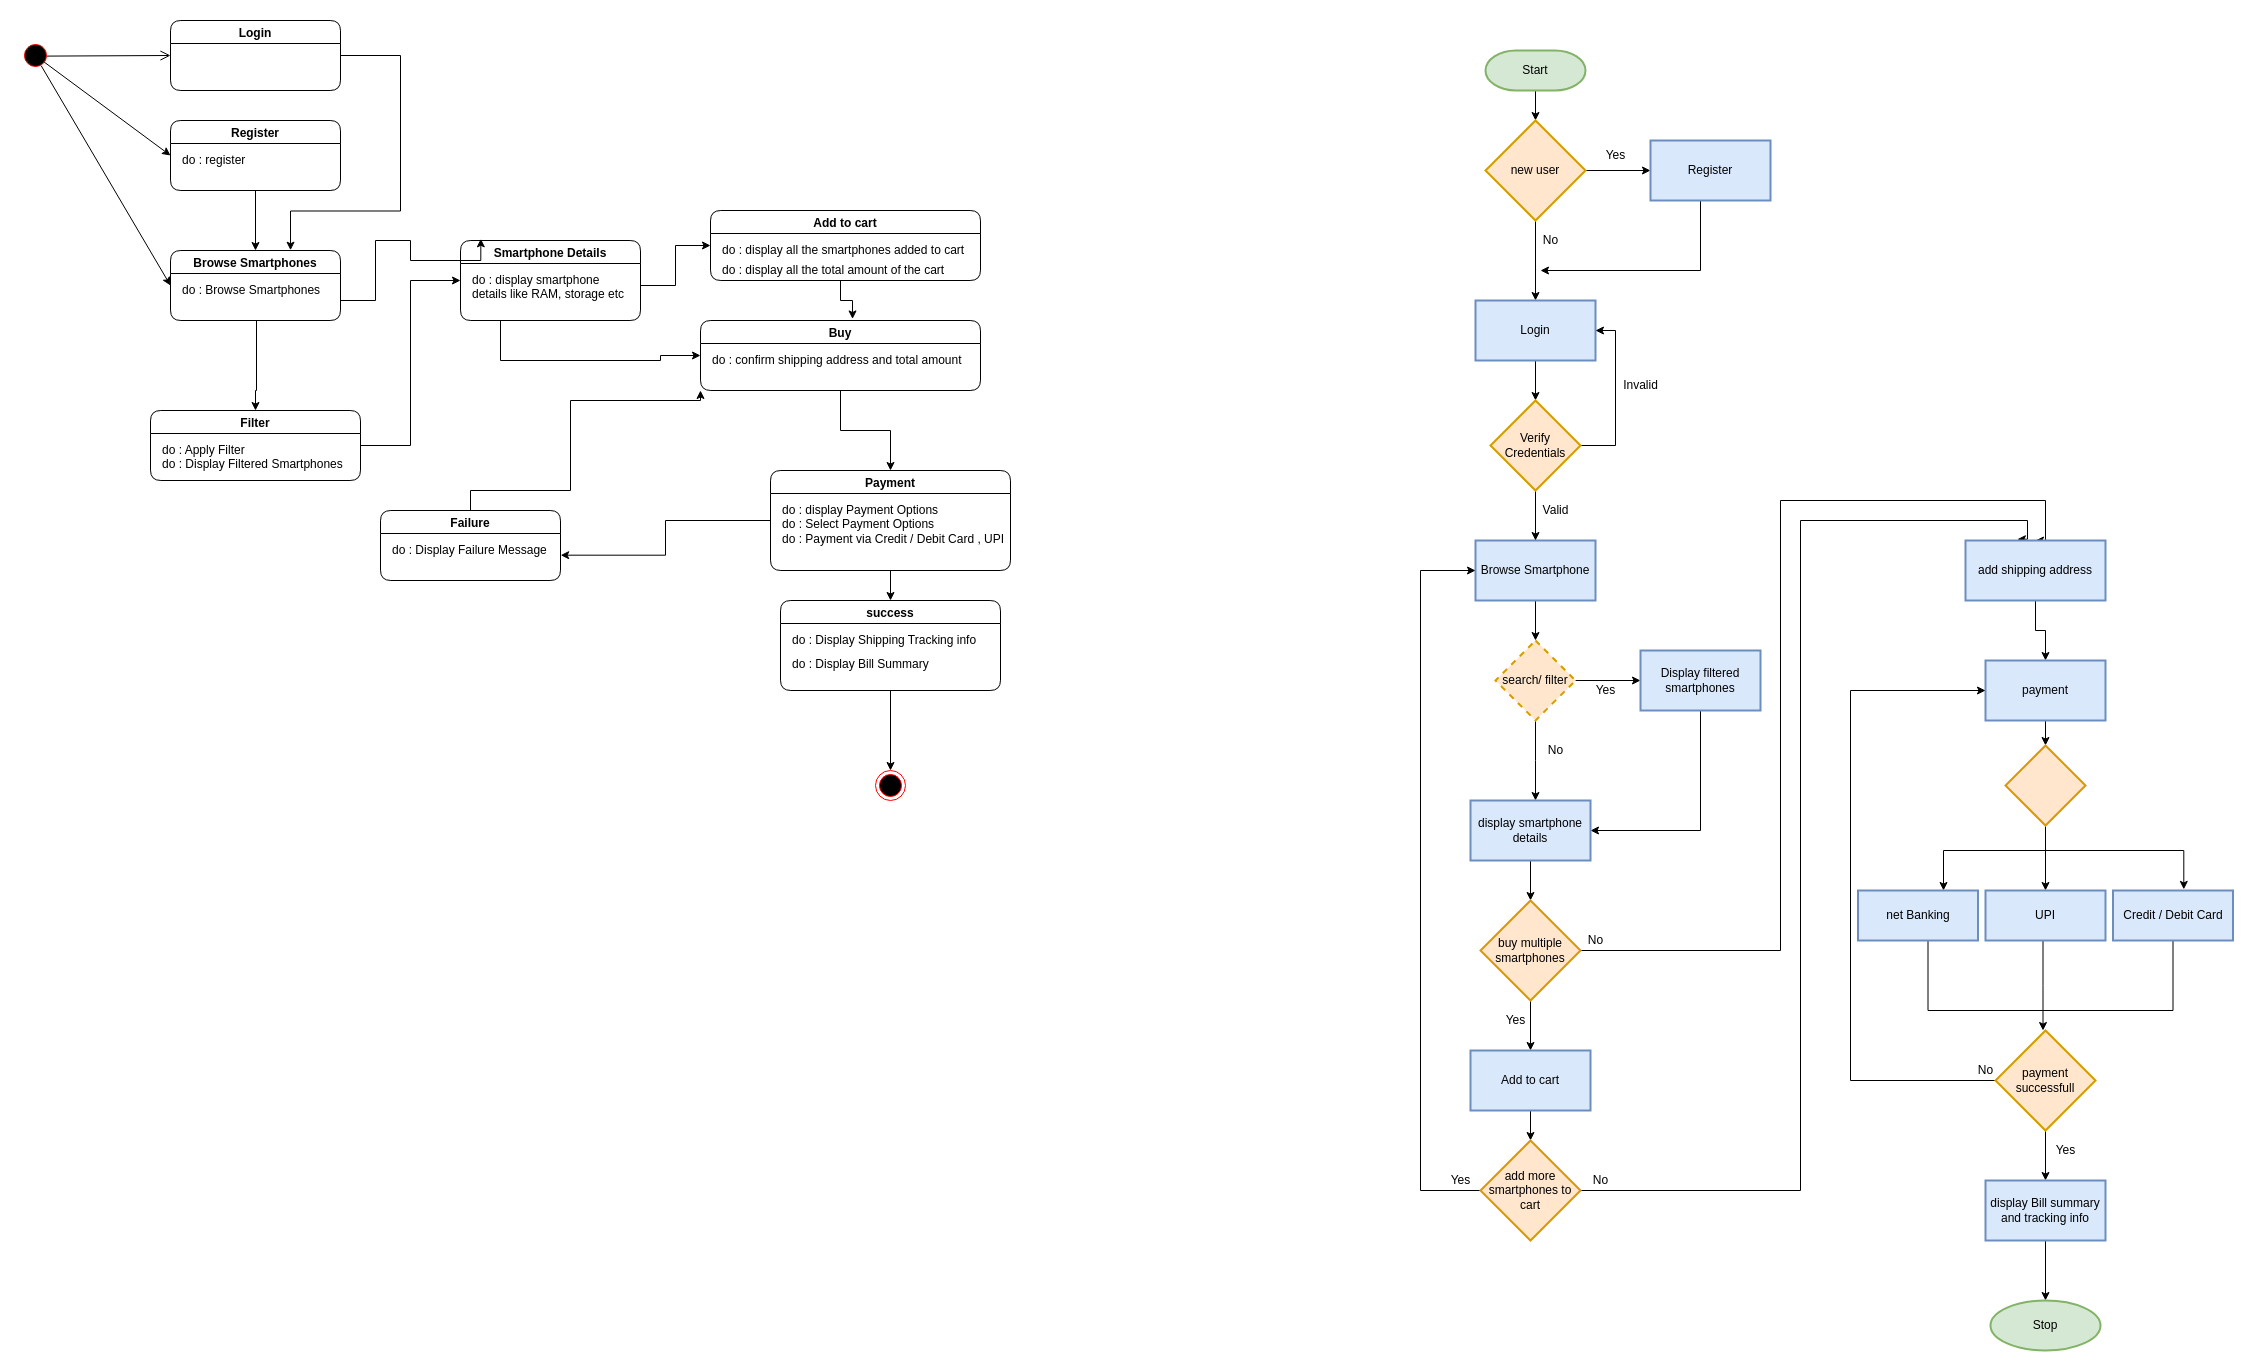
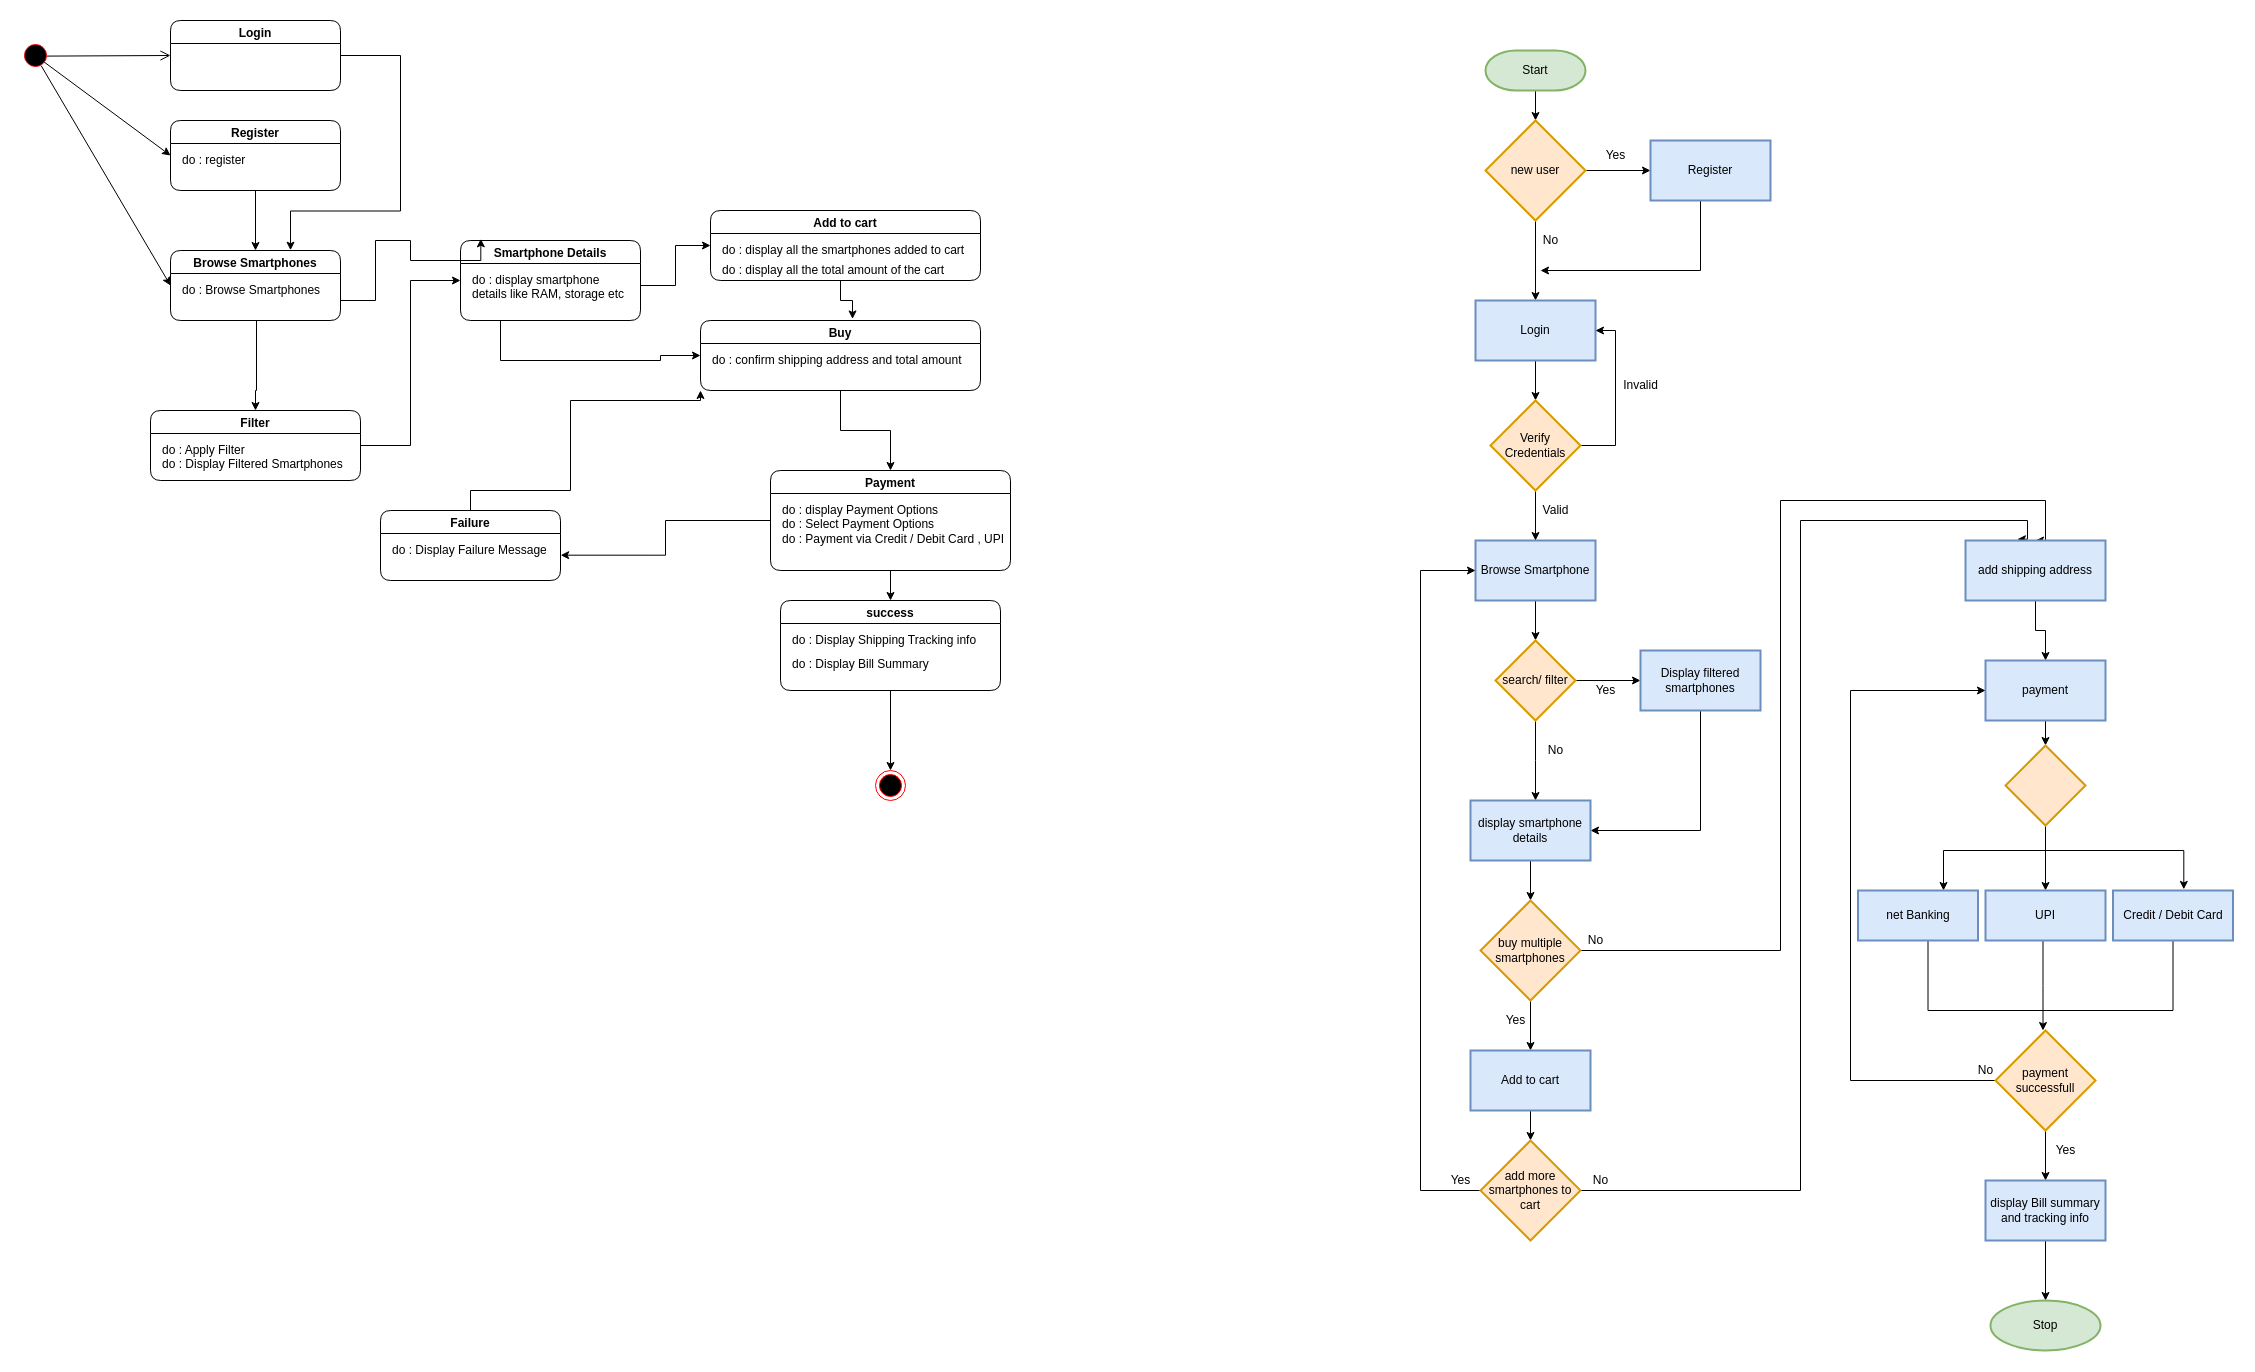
(1536, 681) -> (1536, 681)
